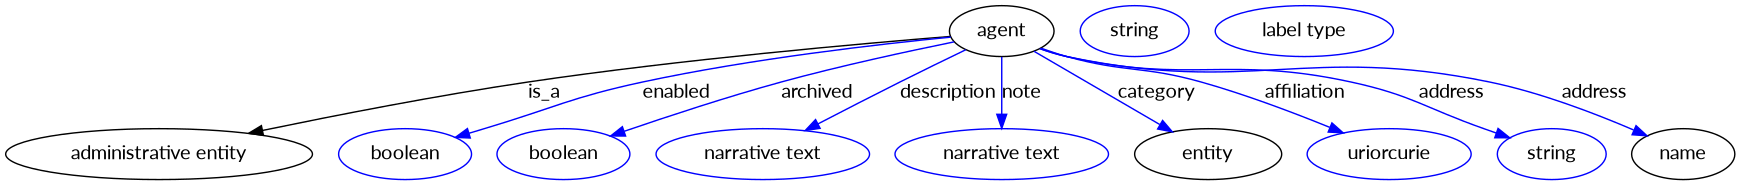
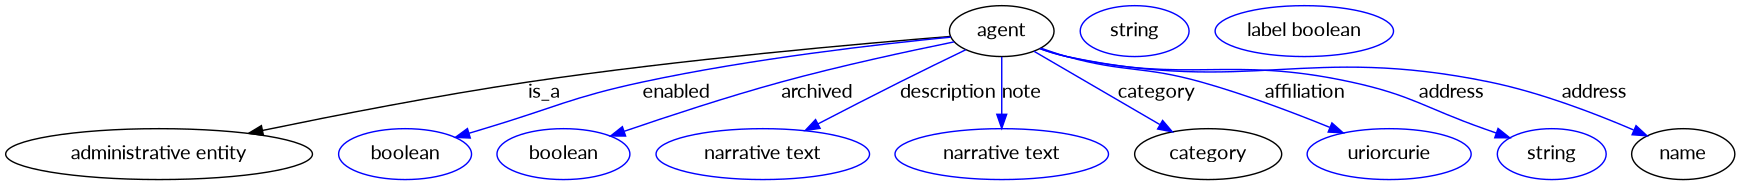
(1304, 31) -> (1304, 31)
(1208, 154) -> (1208, 154)
